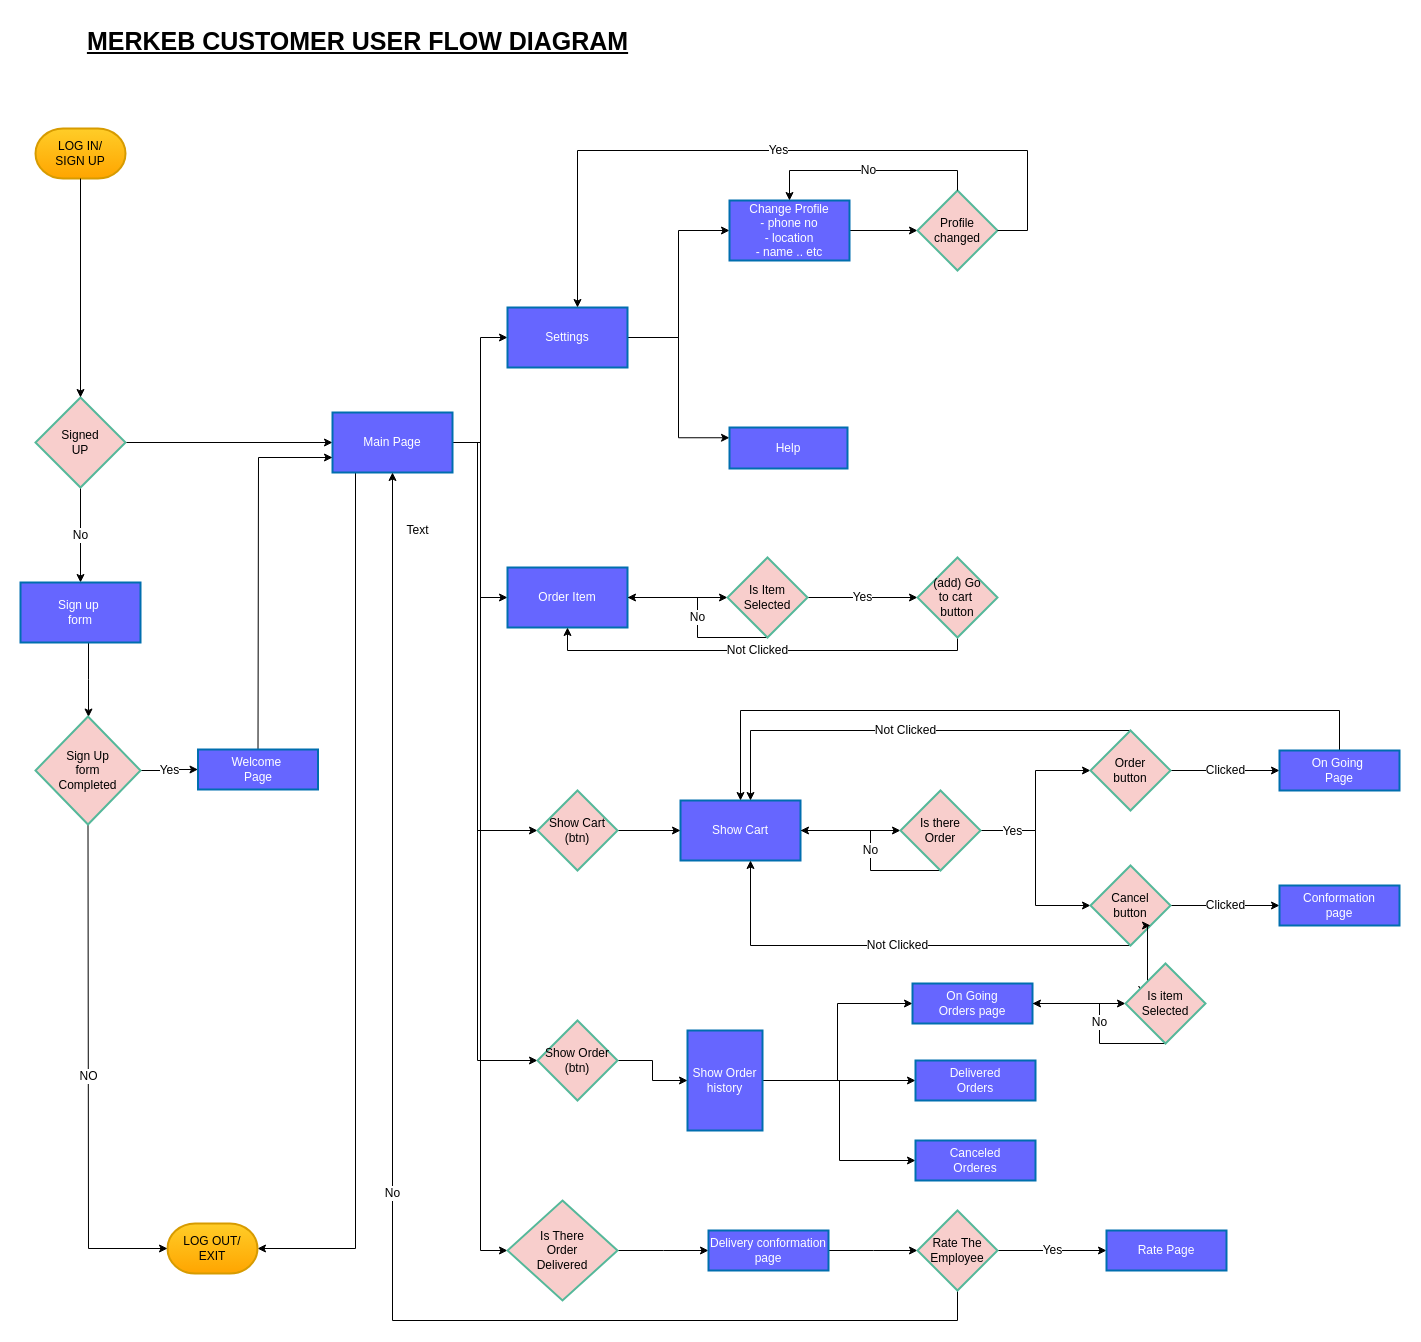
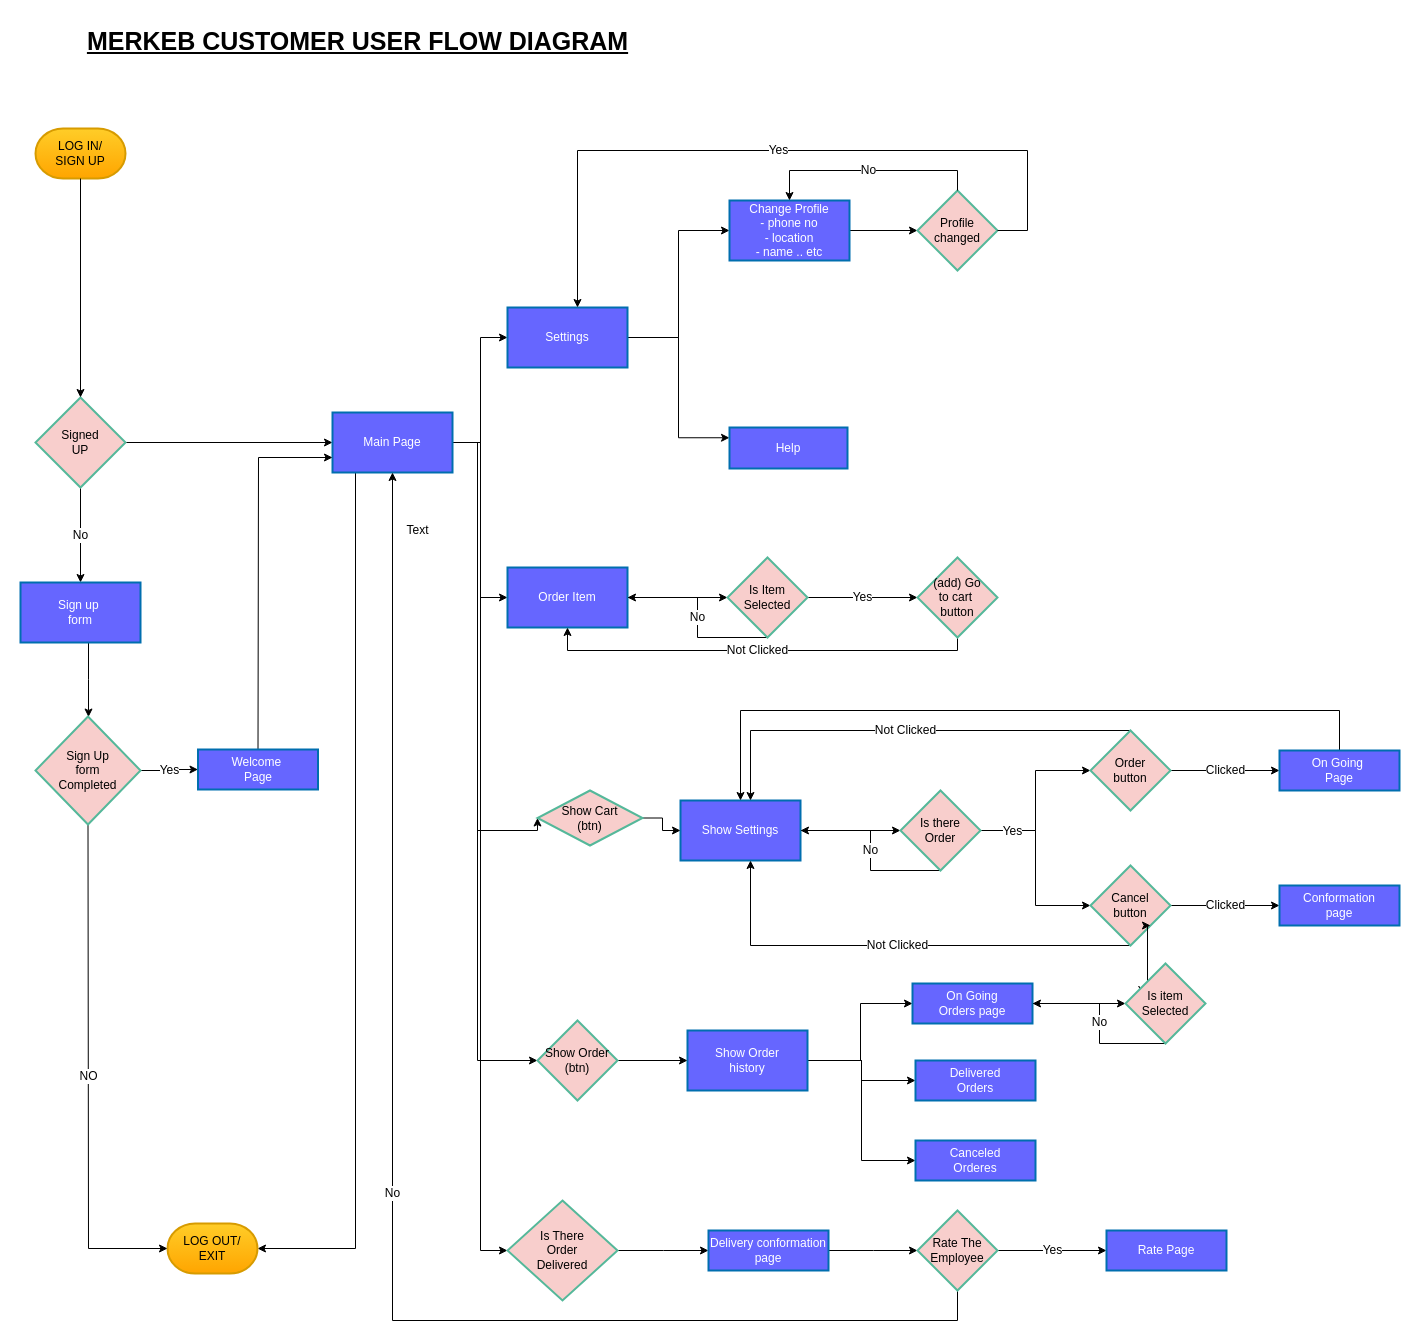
(578, 831) -> (590, 818)
(741, 831) -> (741, 831)
(725, 1081) -> (748, 1061)
